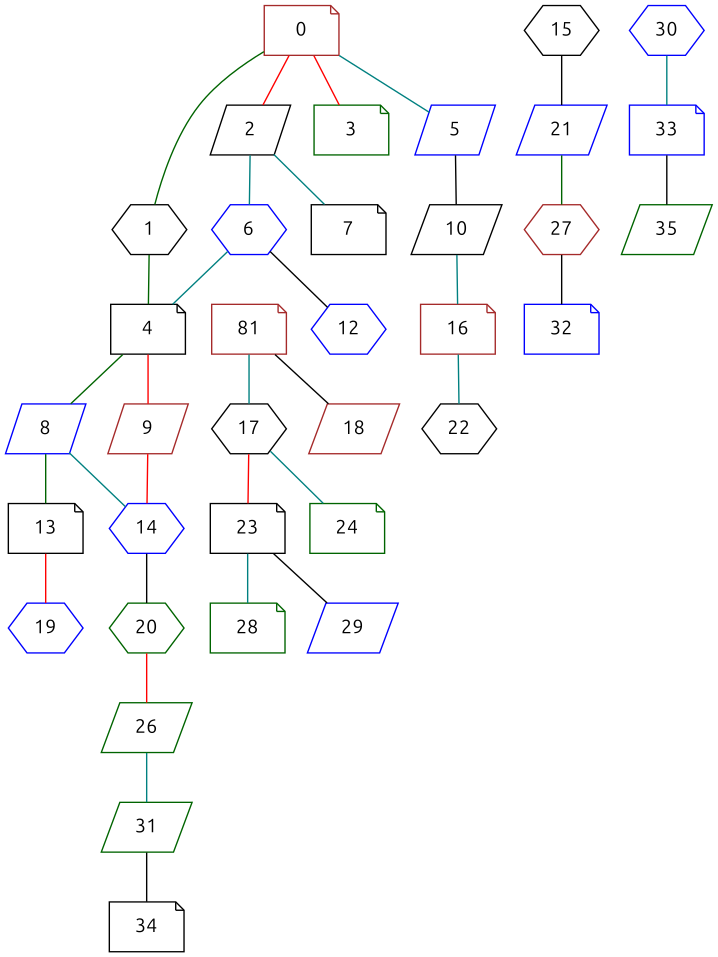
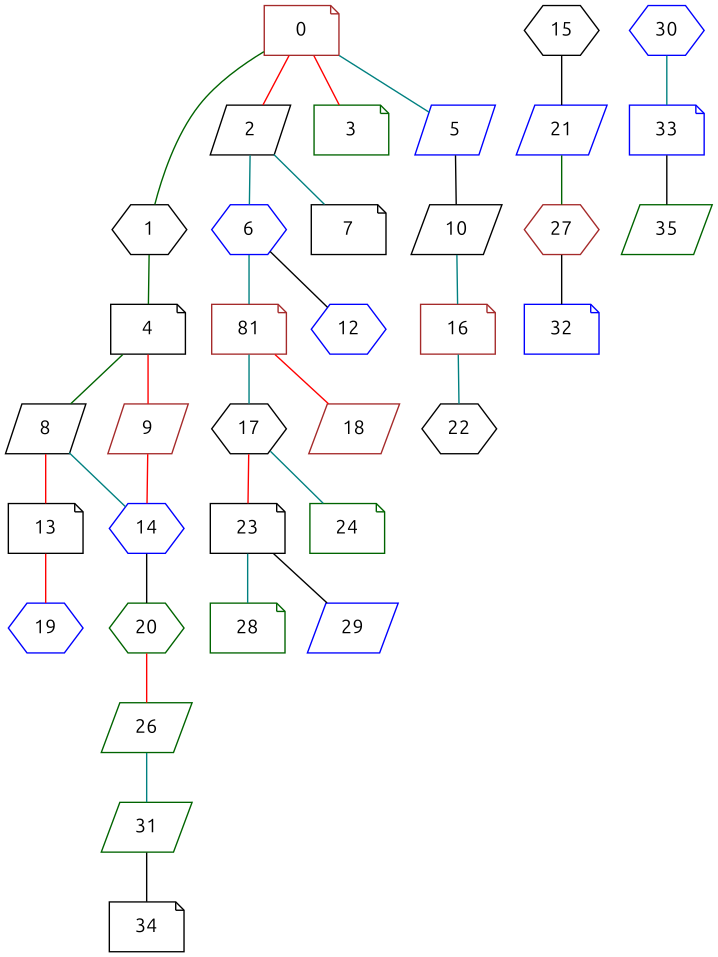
(200, 278) -> (249, 280)
(302, 379) -> (302, 379)
(46, 429) -> (46, 429)
(46, 479) -> (46, 479)
